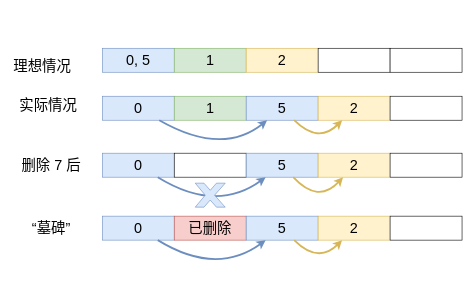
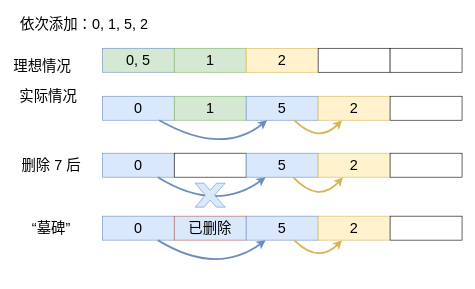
none -> (84, 24)
(138, 60) -> (138, 60)
(48, 105) -> (48, 96)
(210, 228) -> (210, 228)
